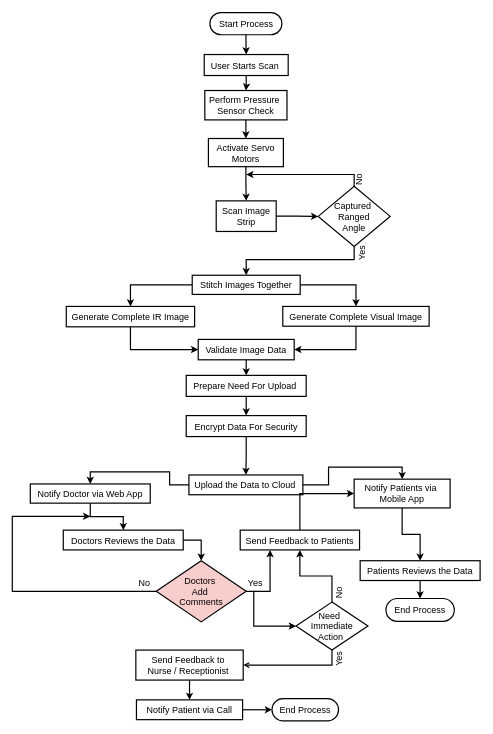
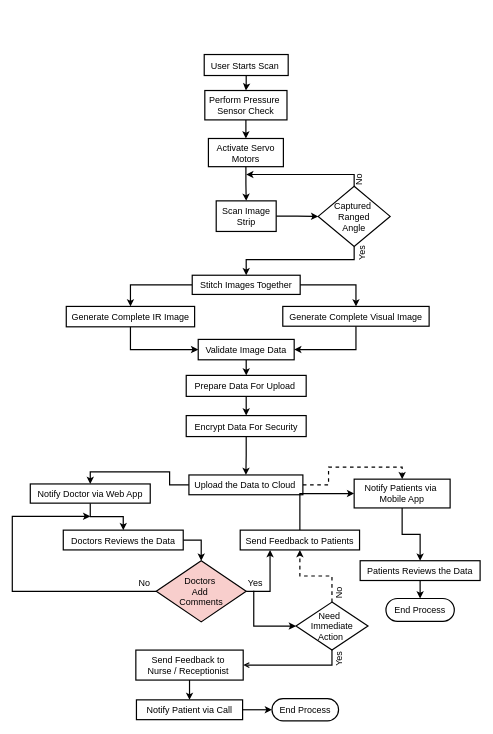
(246, 23) -> none
(246, 42) -> none
(246, 386) -> (246, 386)
(348, 467) -> (348, 467)
(317, 576) -> (317, 576)
